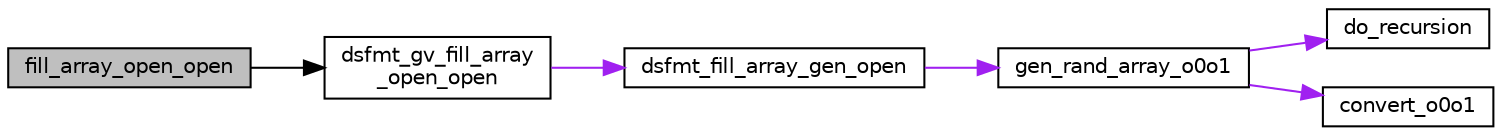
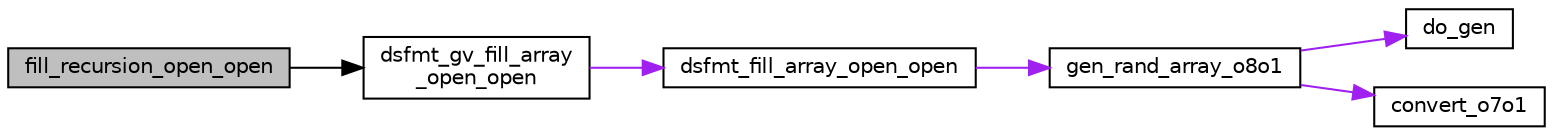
(1408, 29) -> (1459, 29)
(129, 68) -> (149, 68)
(774, 68) -> (820, 68)
(1124, 68) -> (1175, 68)
(1408, 107) -> (1459, 107)
